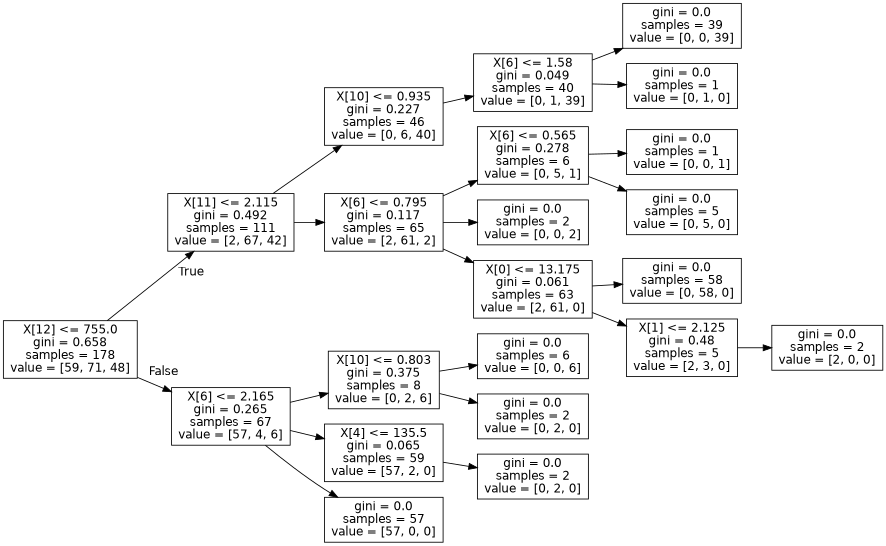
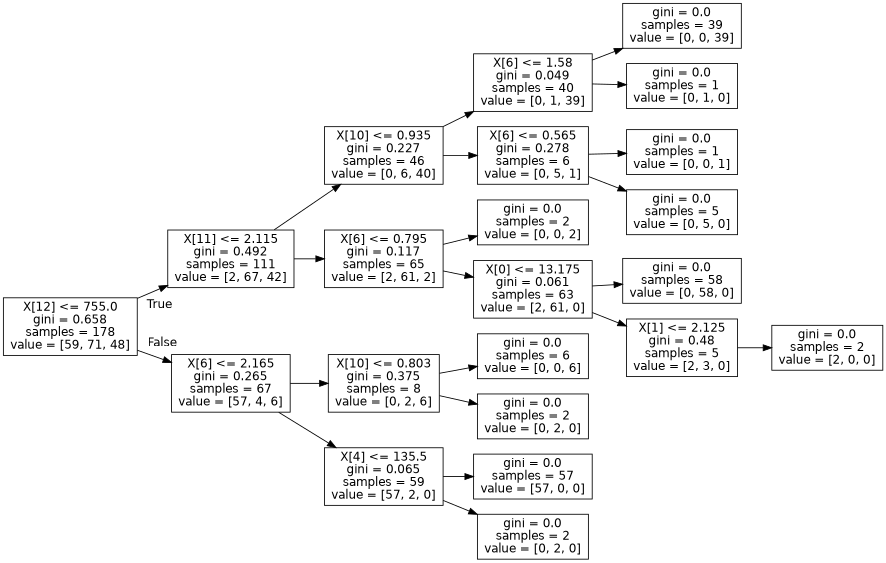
(456, 190) -> (456, 155)
(297, 470) -> (454, 477)
